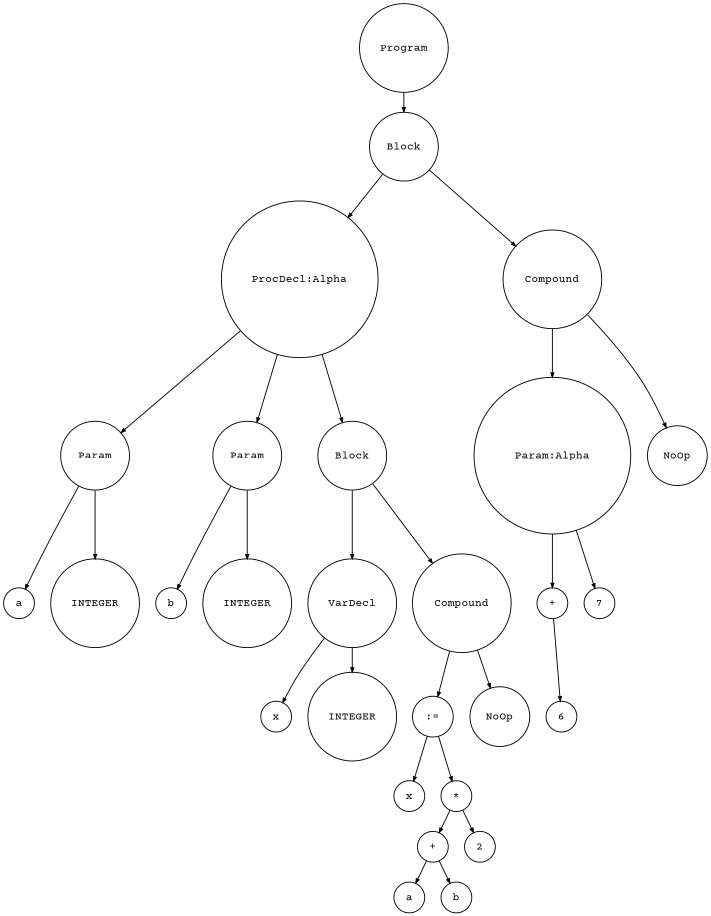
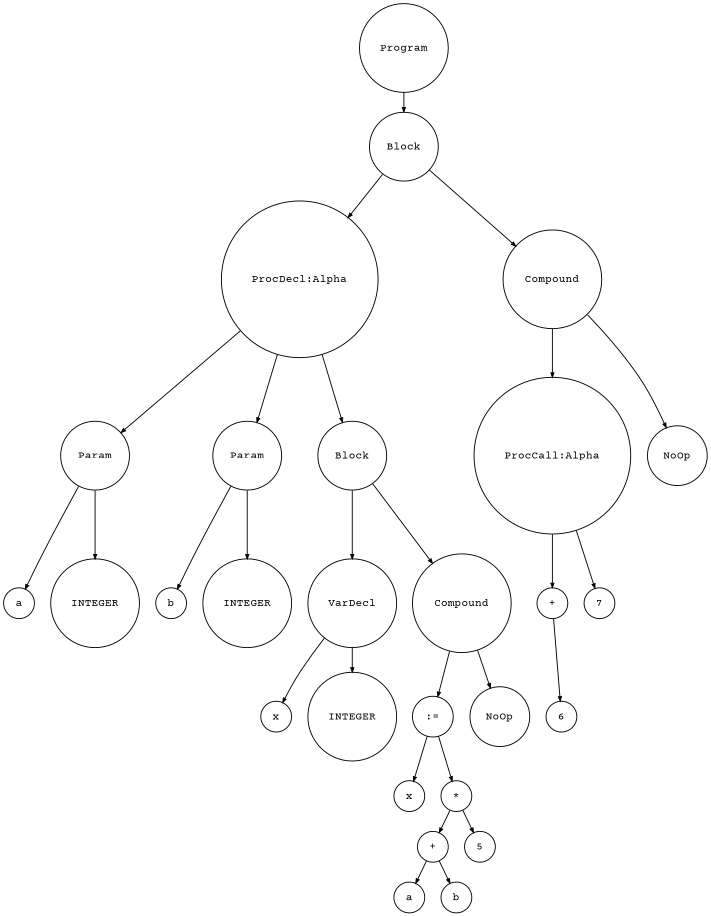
(552, 456) -> (552, 456)
(480, 847) -> (480, 847)
